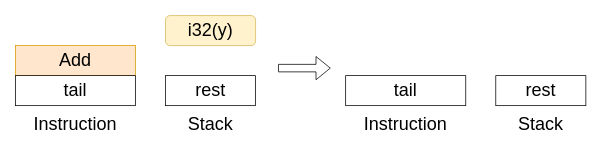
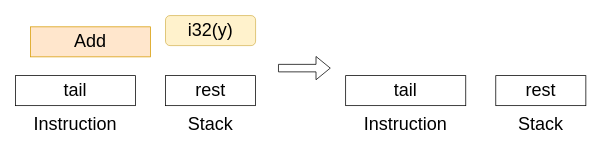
(75, 60) -> (90, 42)
